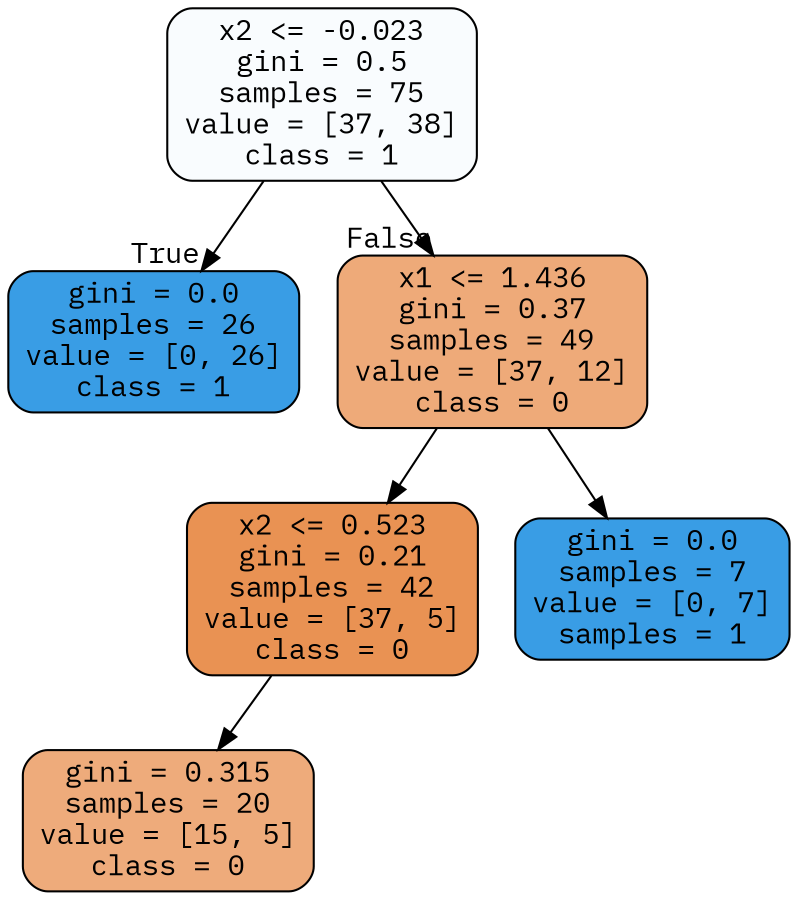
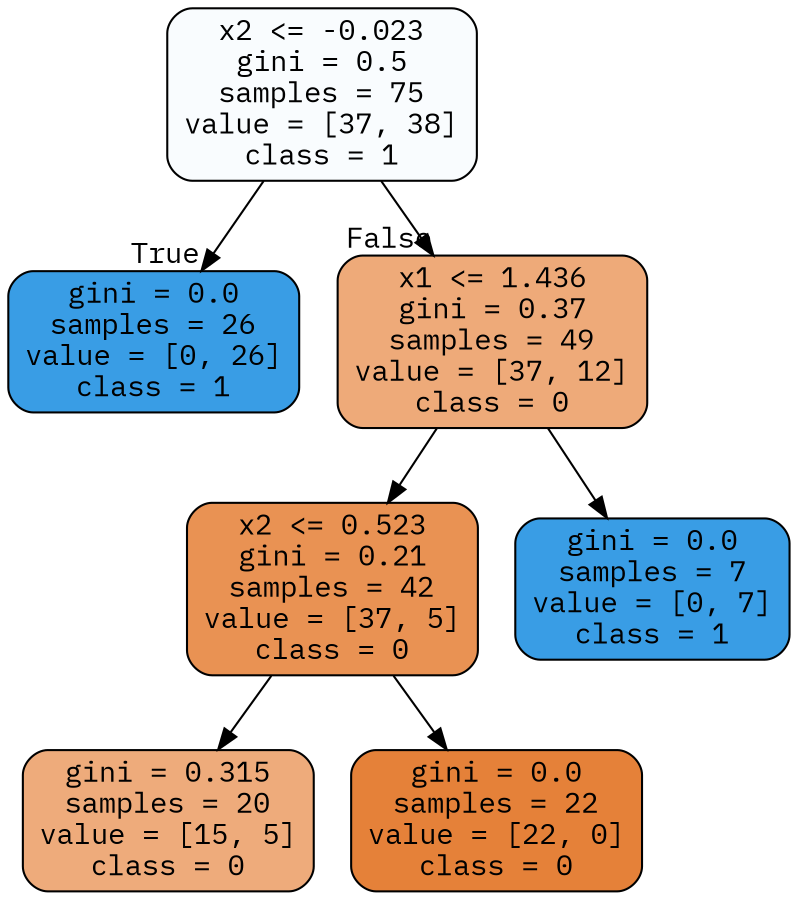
(652, 589) -> (652, 589)
none -> (497, 821)
